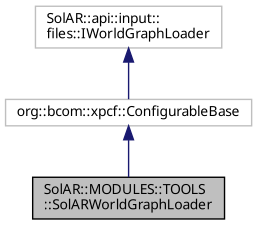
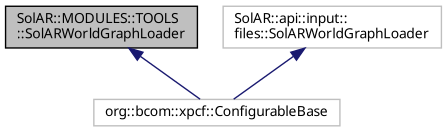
(129, 27) -> (332, 27)
(129, 159) -> (170, 78)
